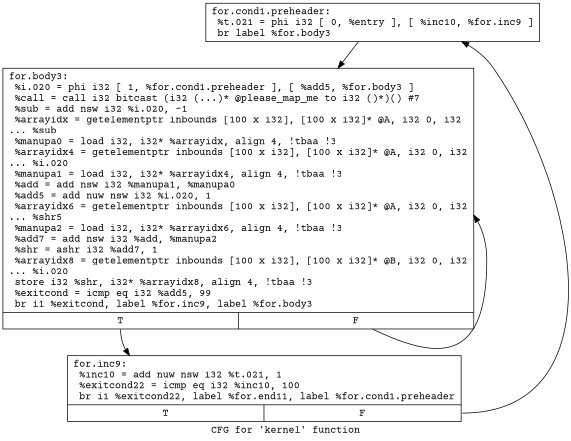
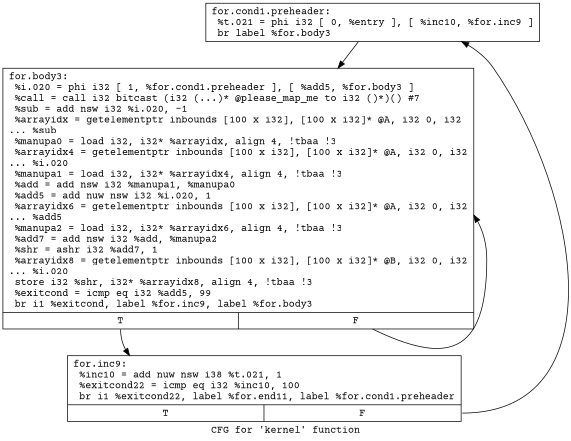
(36, 217) -> (36, 217)
(178, 374) -> (178, 374)
